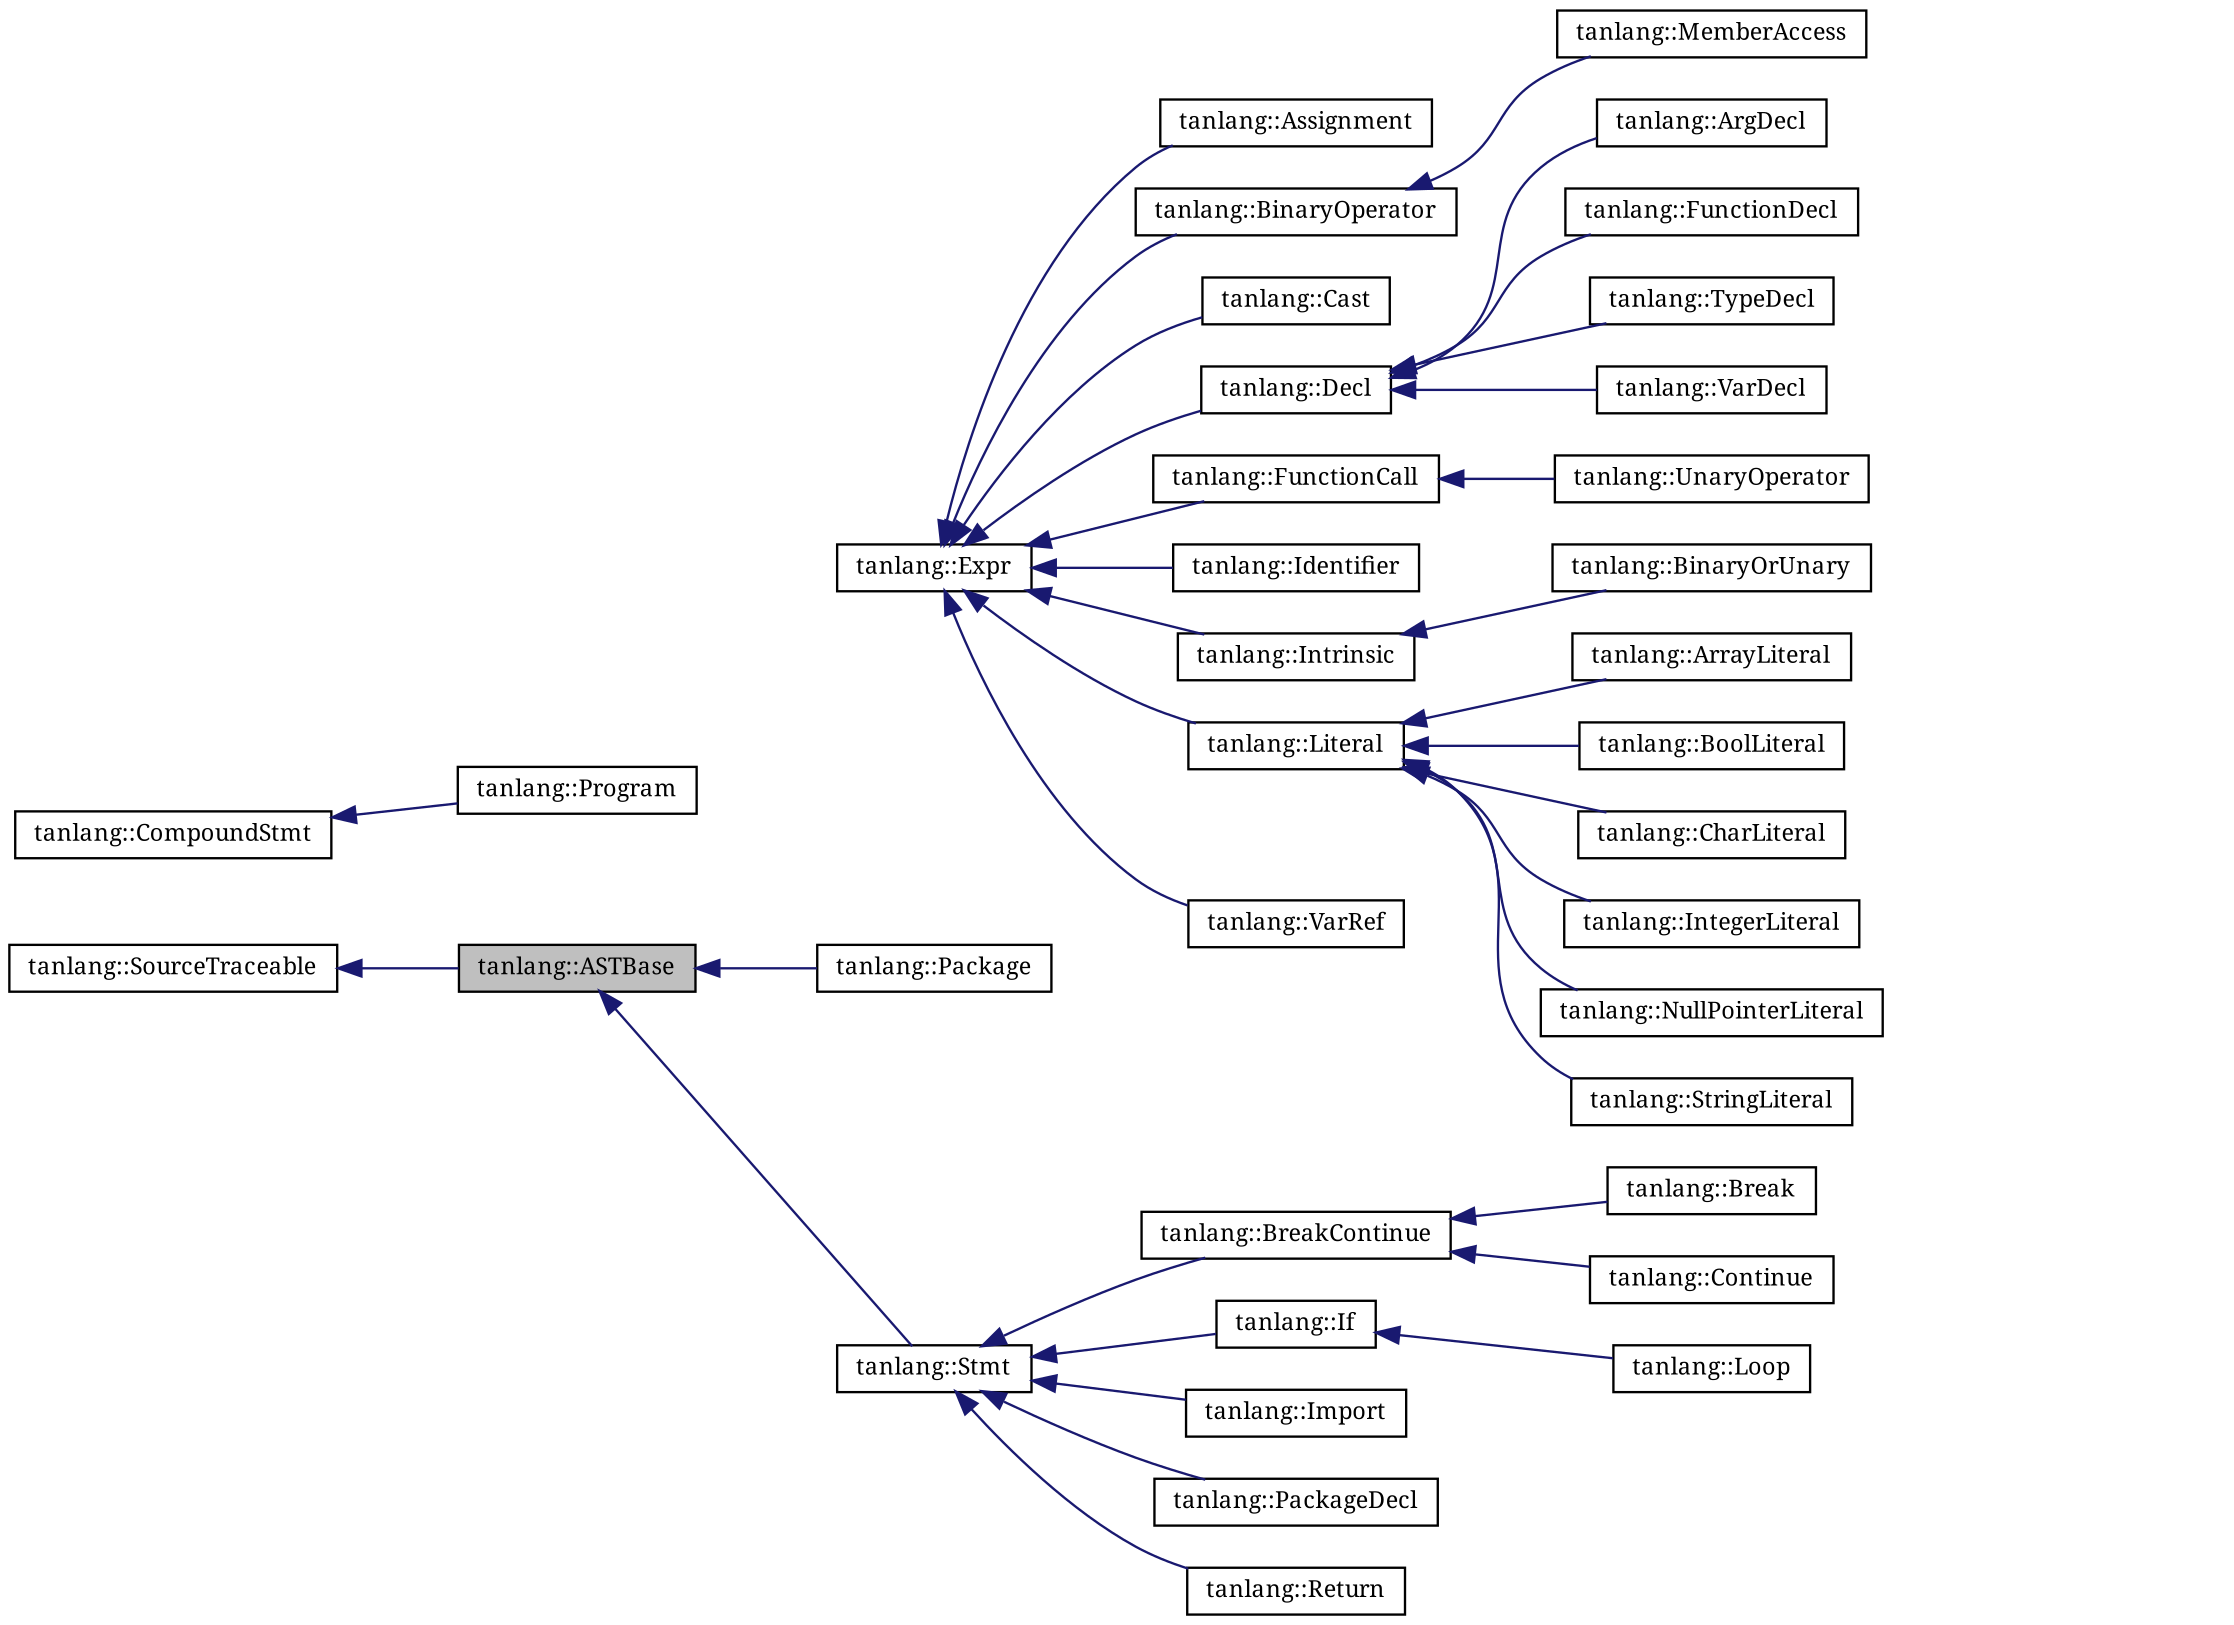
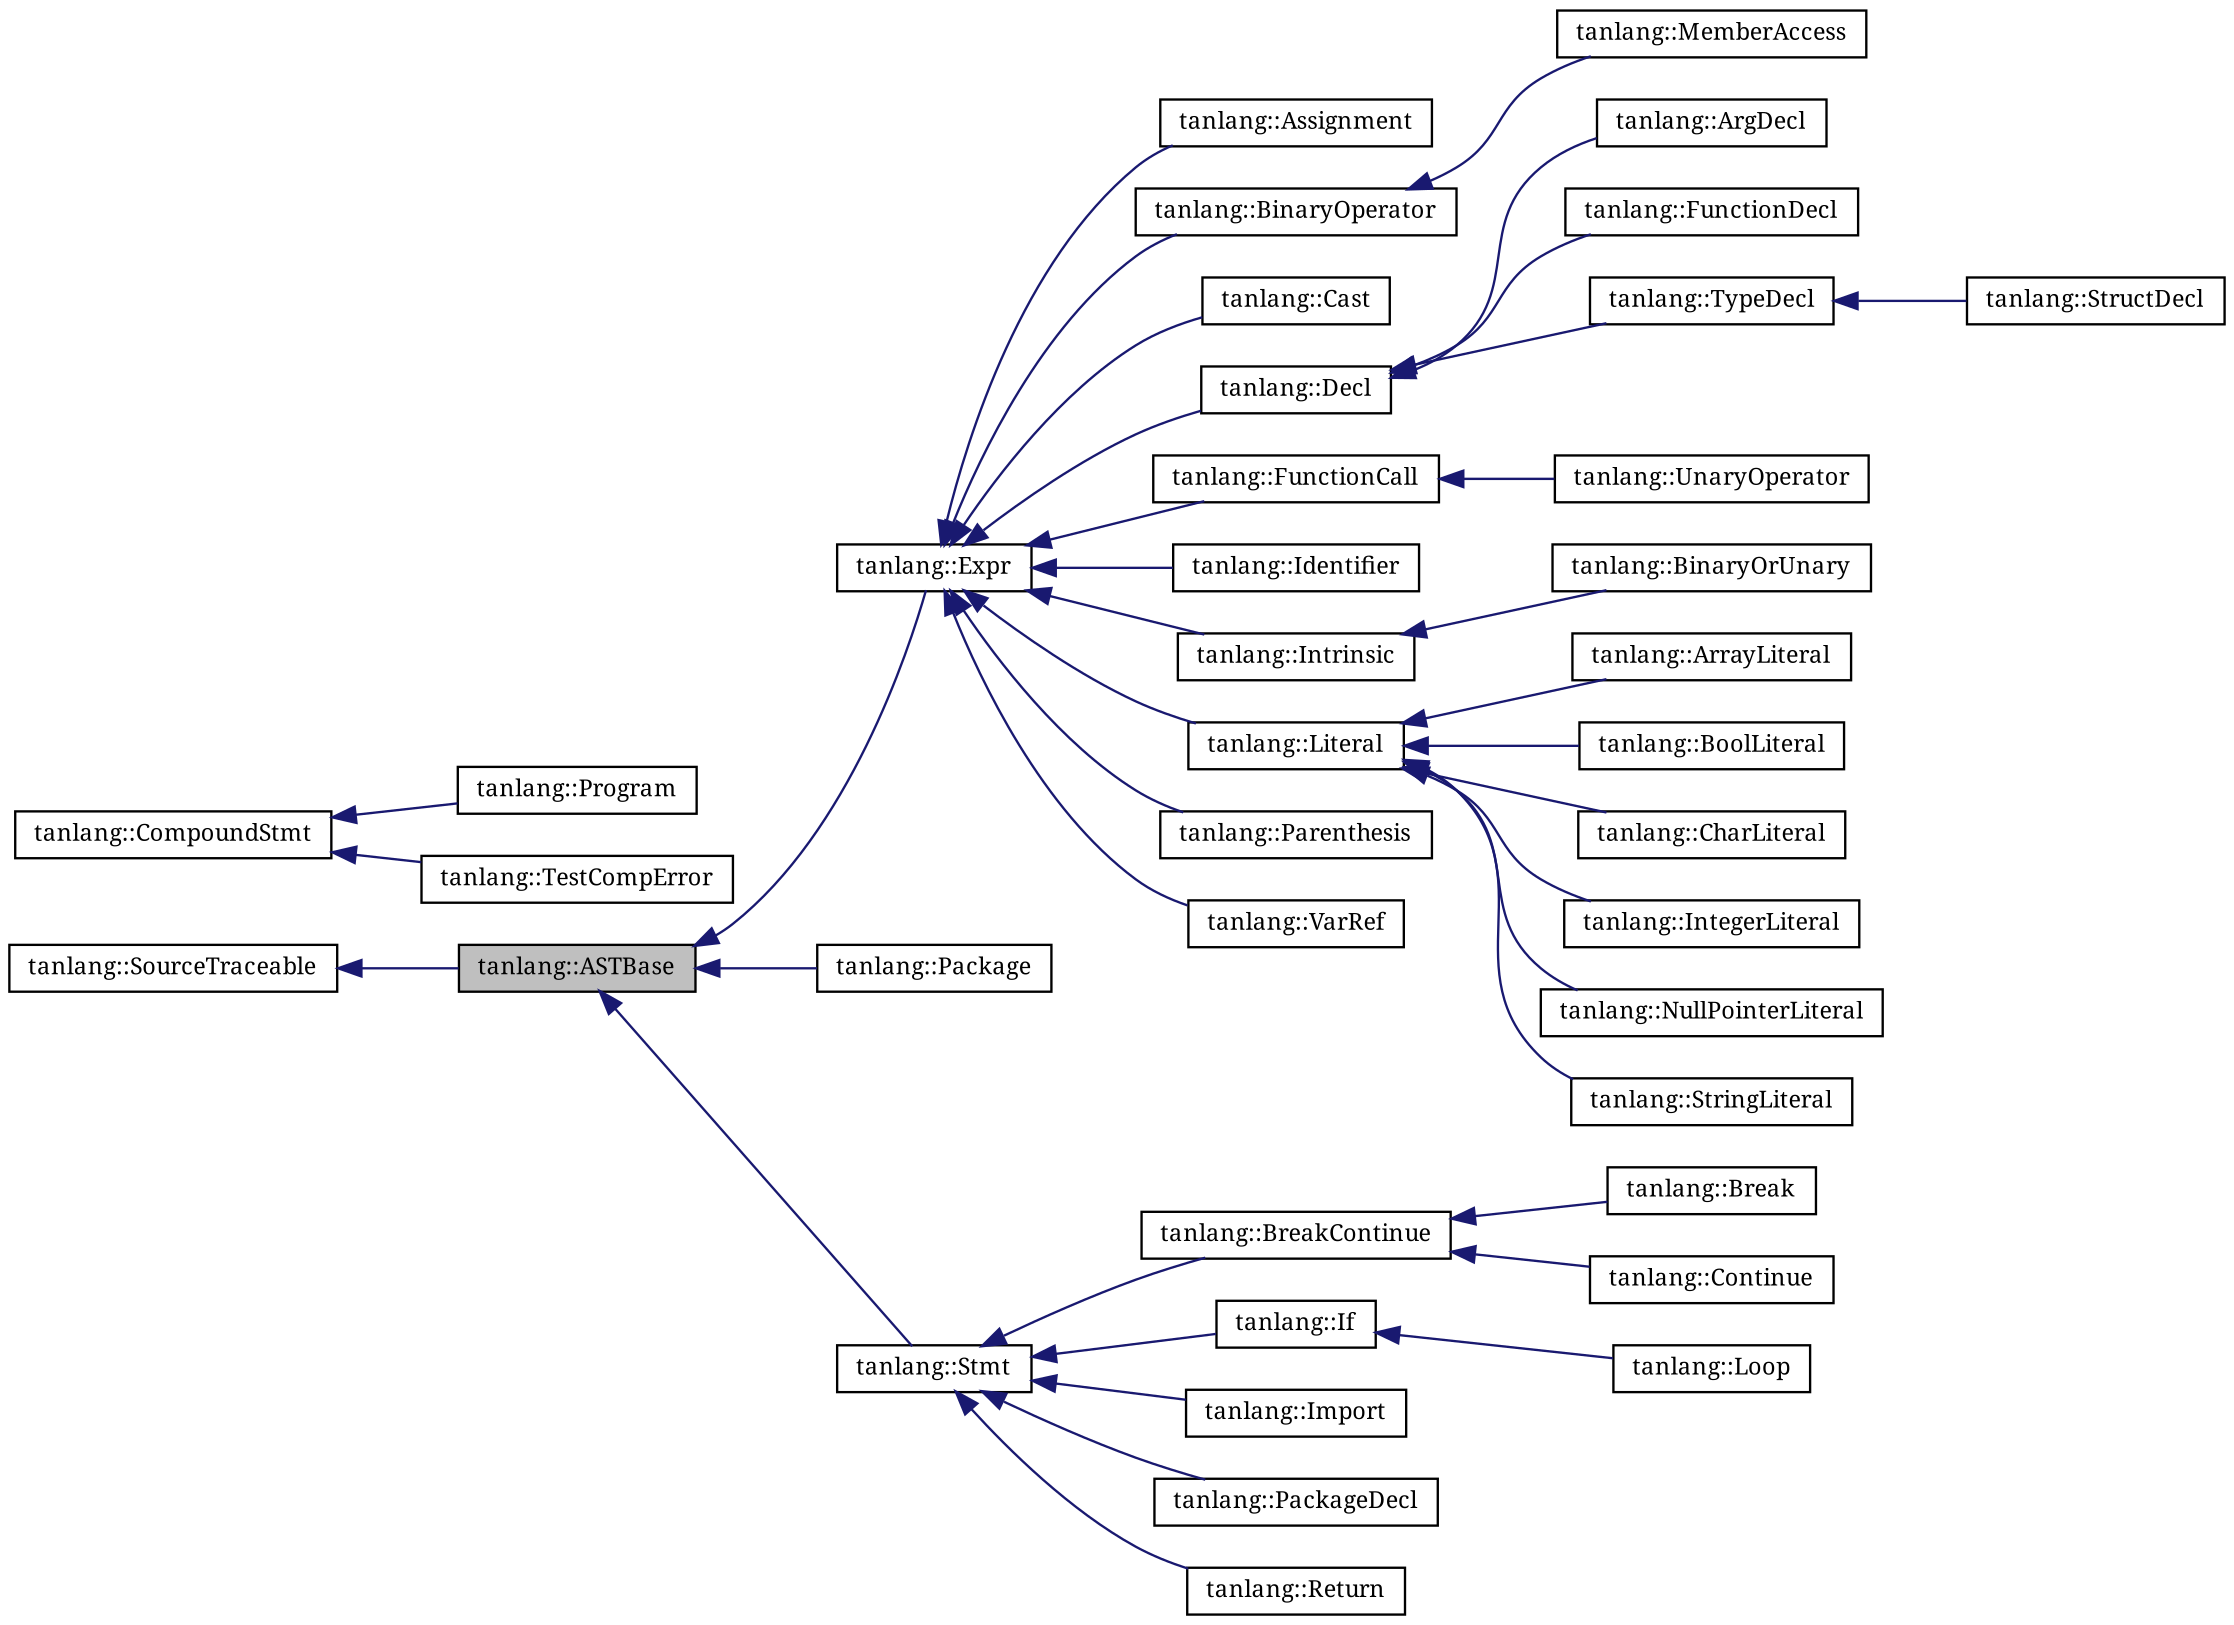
none -> (2096, 301)
(1712, 390) -> none
none -> (848, 780)
none -> (1296, 835)
none -> (577, 879)
